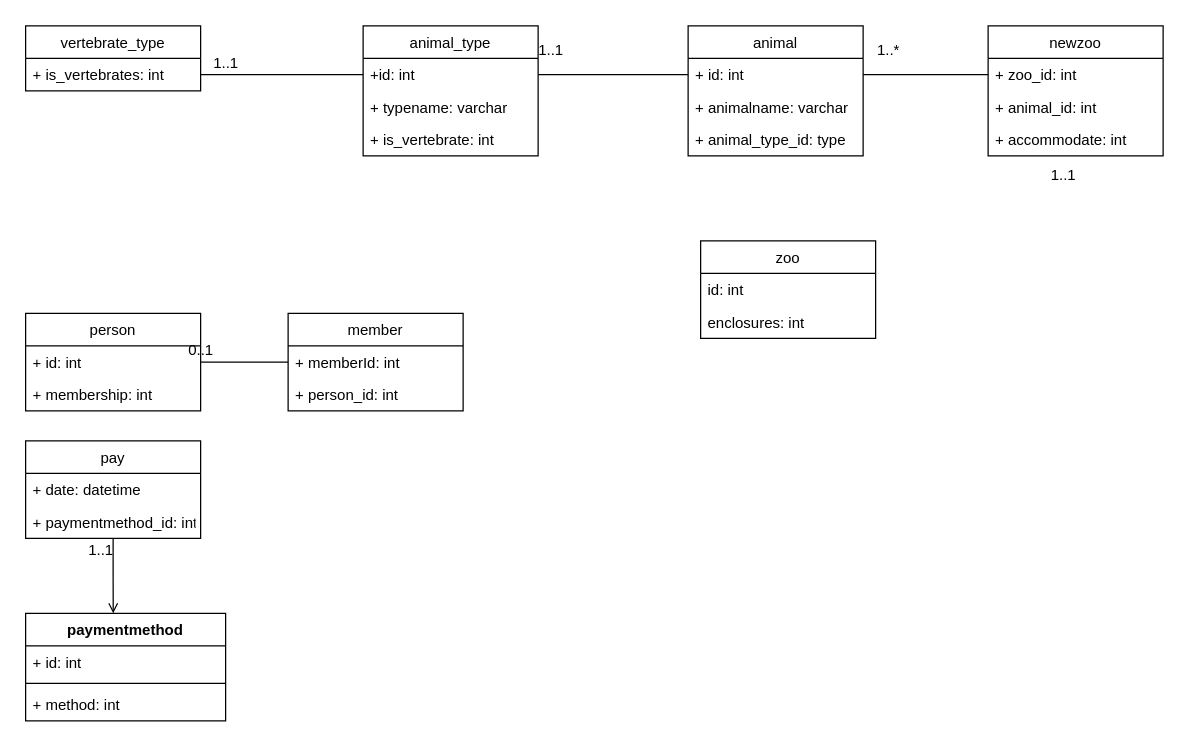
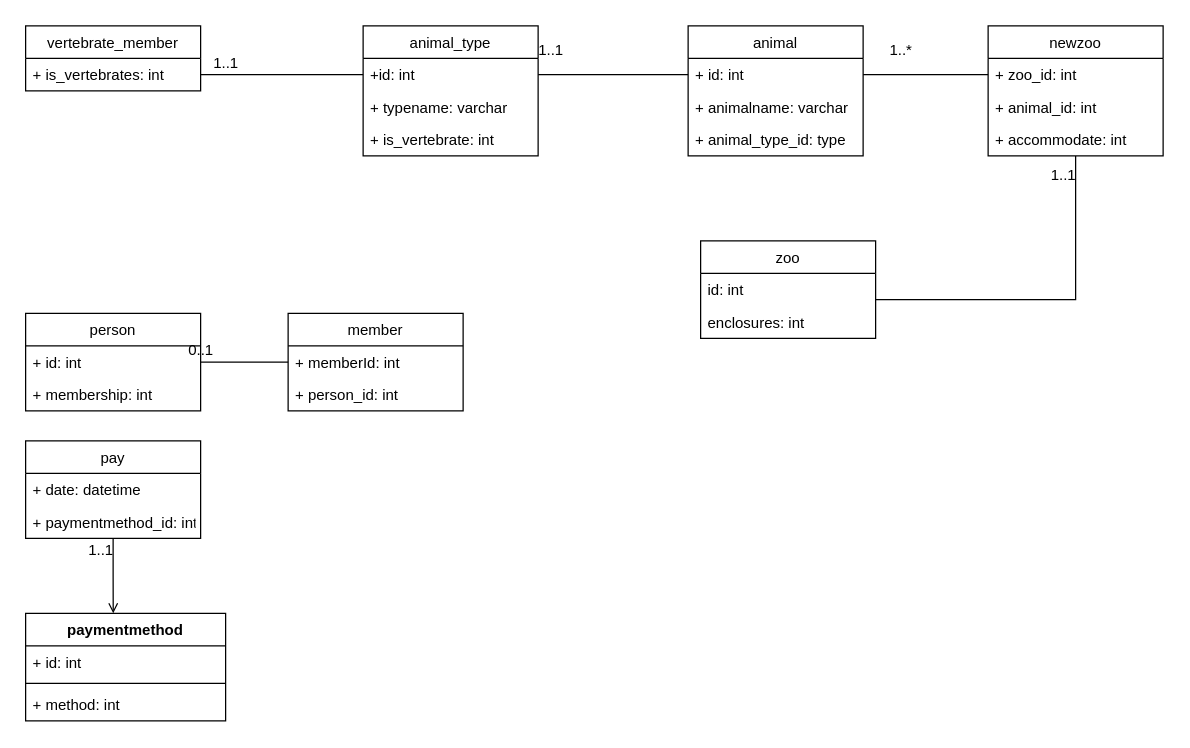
(113, 43) -> (113, 43)
(888, 51) -> (901, 51)
none -> (1048, 299)
